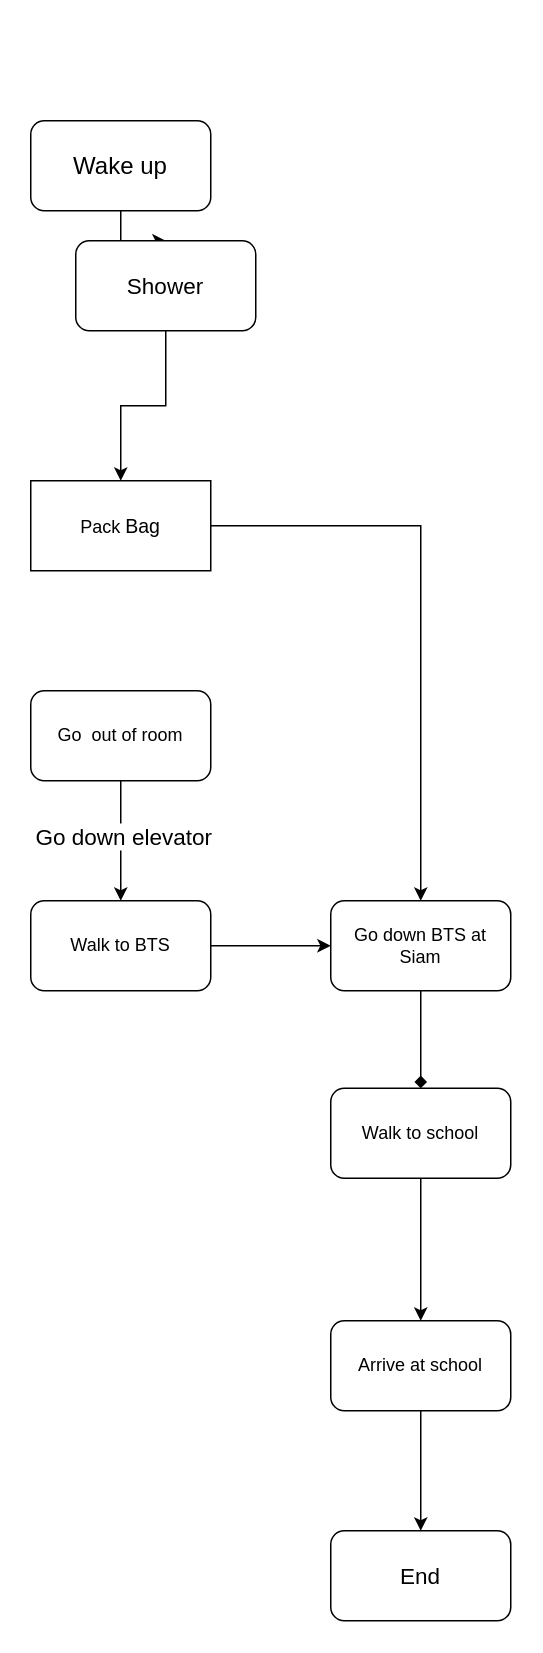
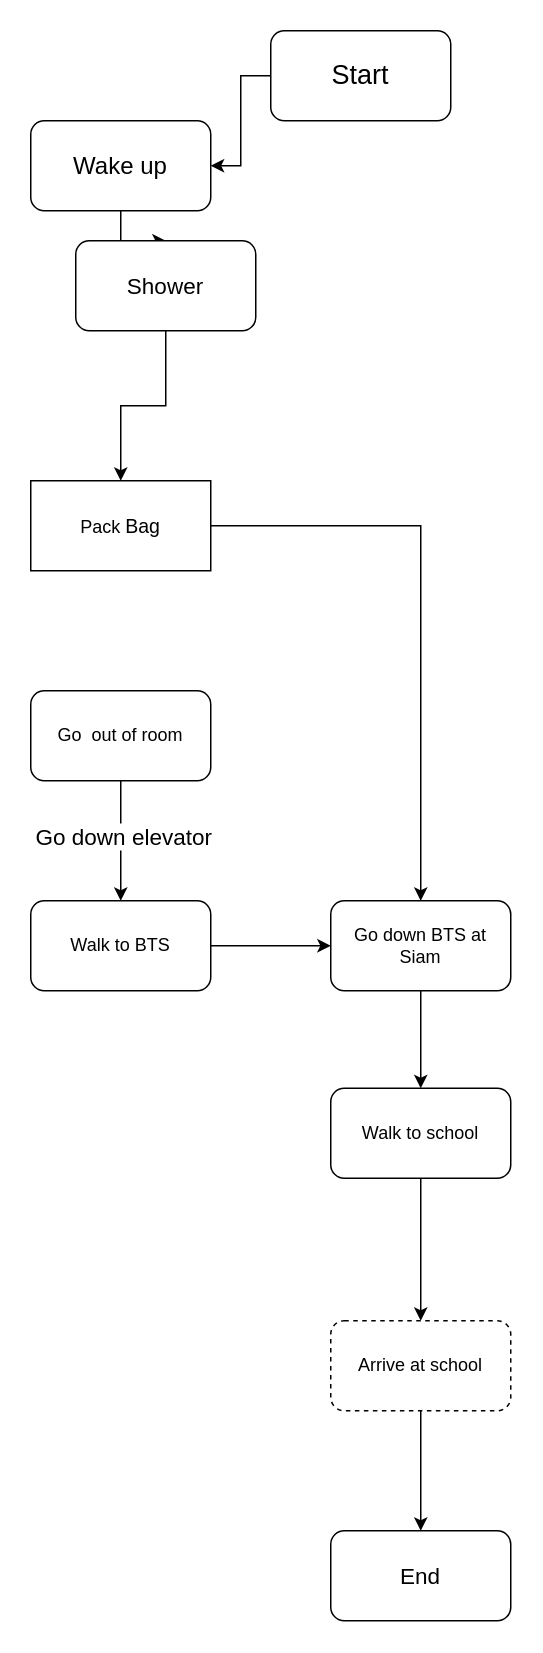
none -> (361, 76)
none -> (241, 116)
(421, 1076) -> (421, 1077)
(421, 1366) -> (421, 1366)
